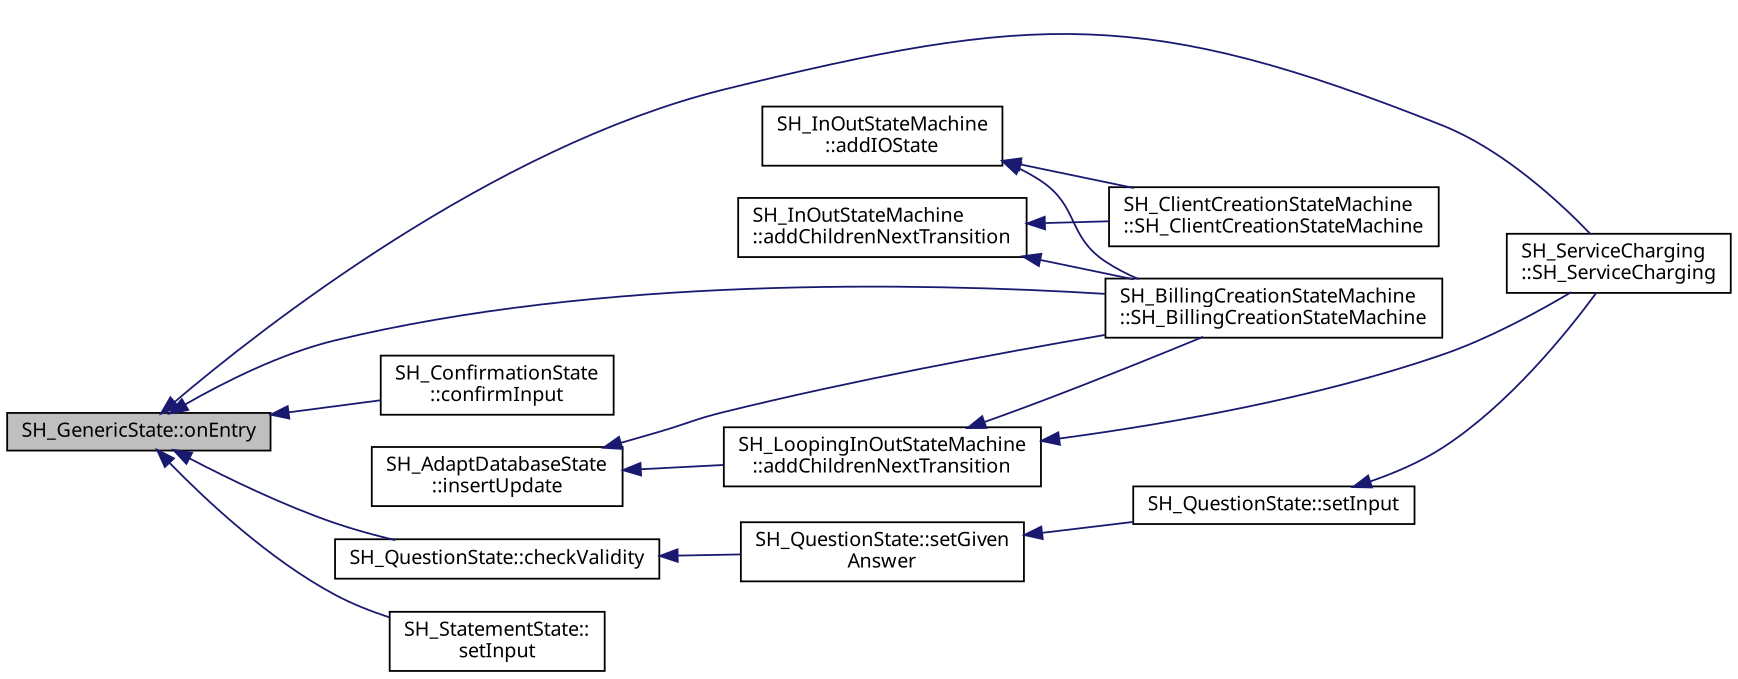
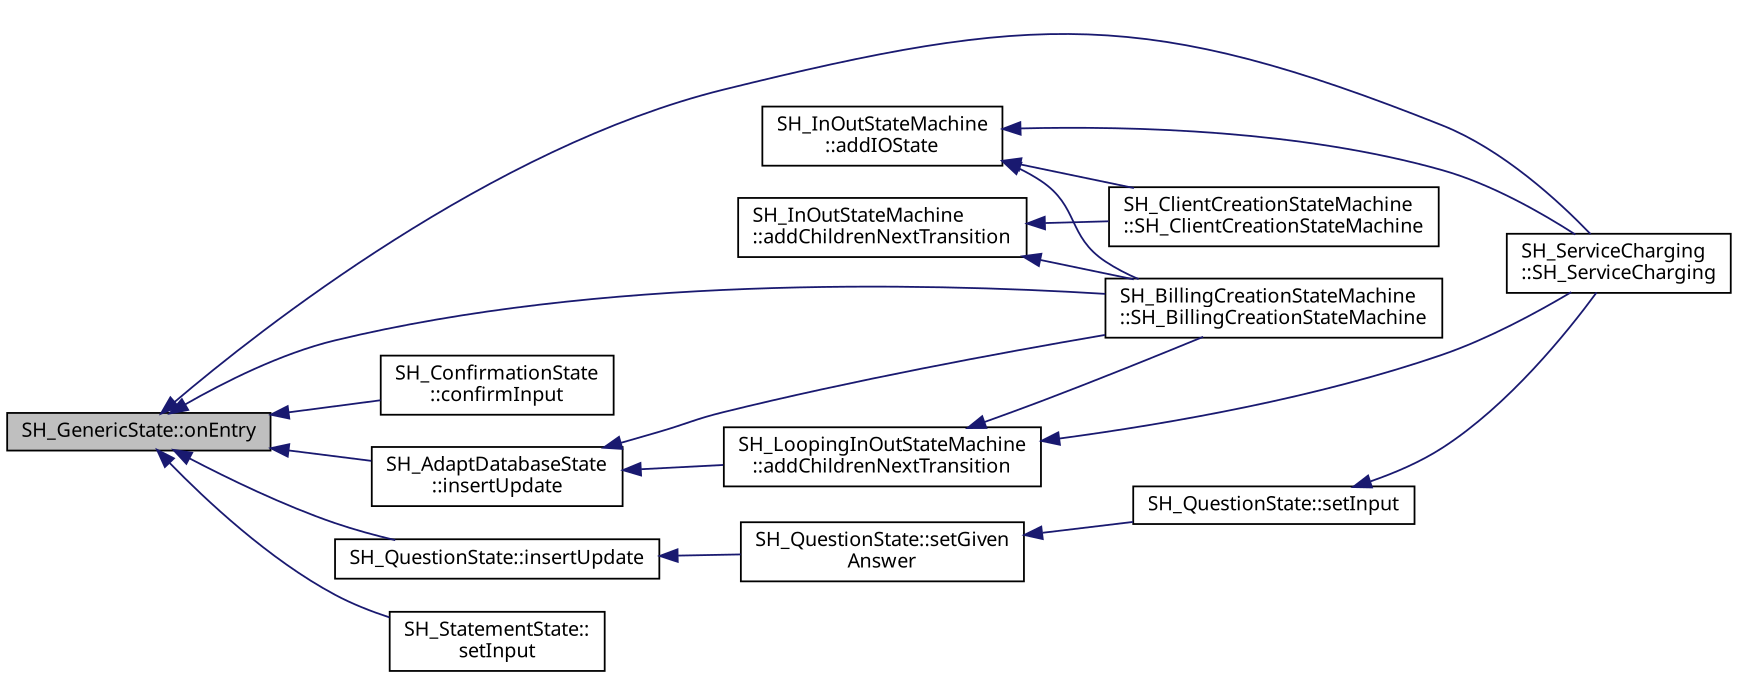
none -> (1307, 143)
none -> (330, 456)
(497, 559) -> (497, 559)
